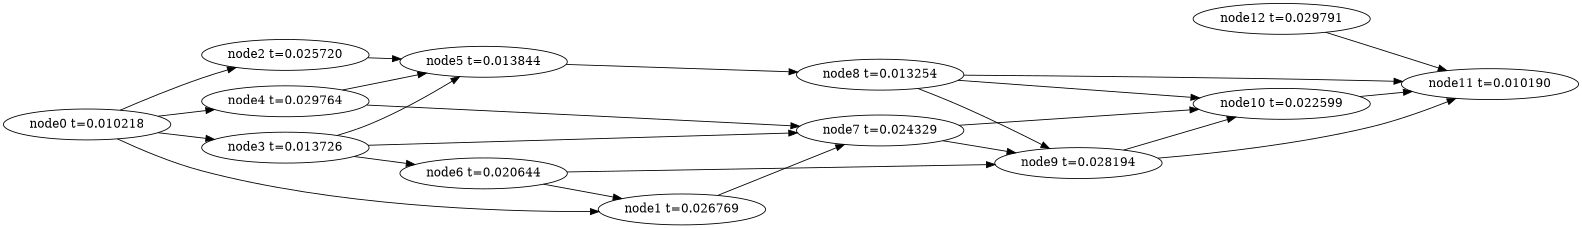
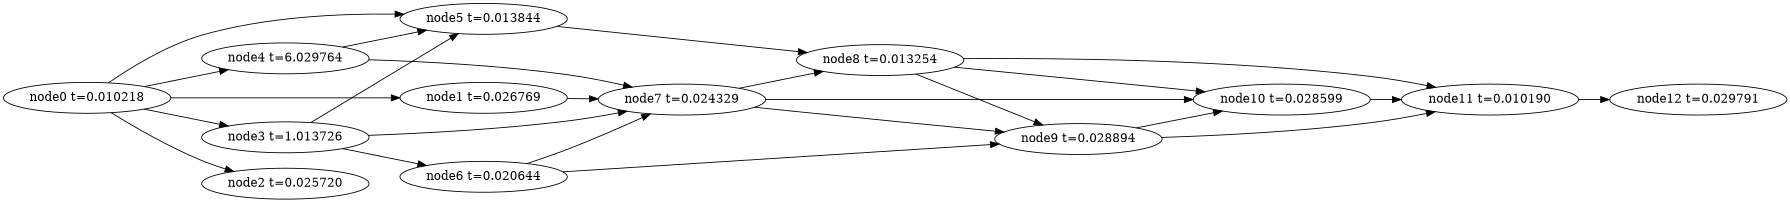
(1382, 50) -> (1590, 100)
(380, 58) -> (245, 25)
none -> (777, 81)
(285, 101) -> (285, 58)
(1282, 104) -> (1282, 100)
(285, 148) -> (285, 137)
(1078, 163) -> (1078, 139)
(578, 191) -> (585, 142)
